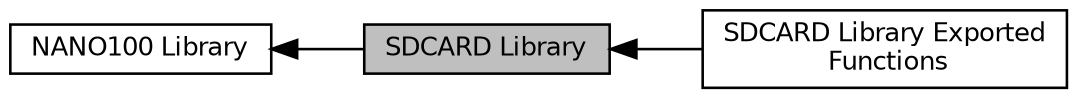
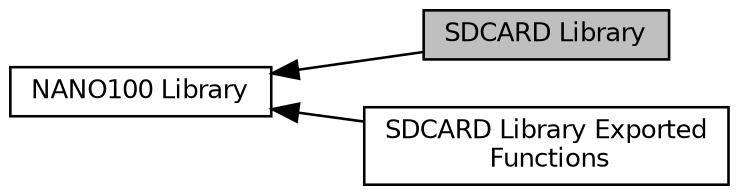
(670, 49) -> (331, 117)
